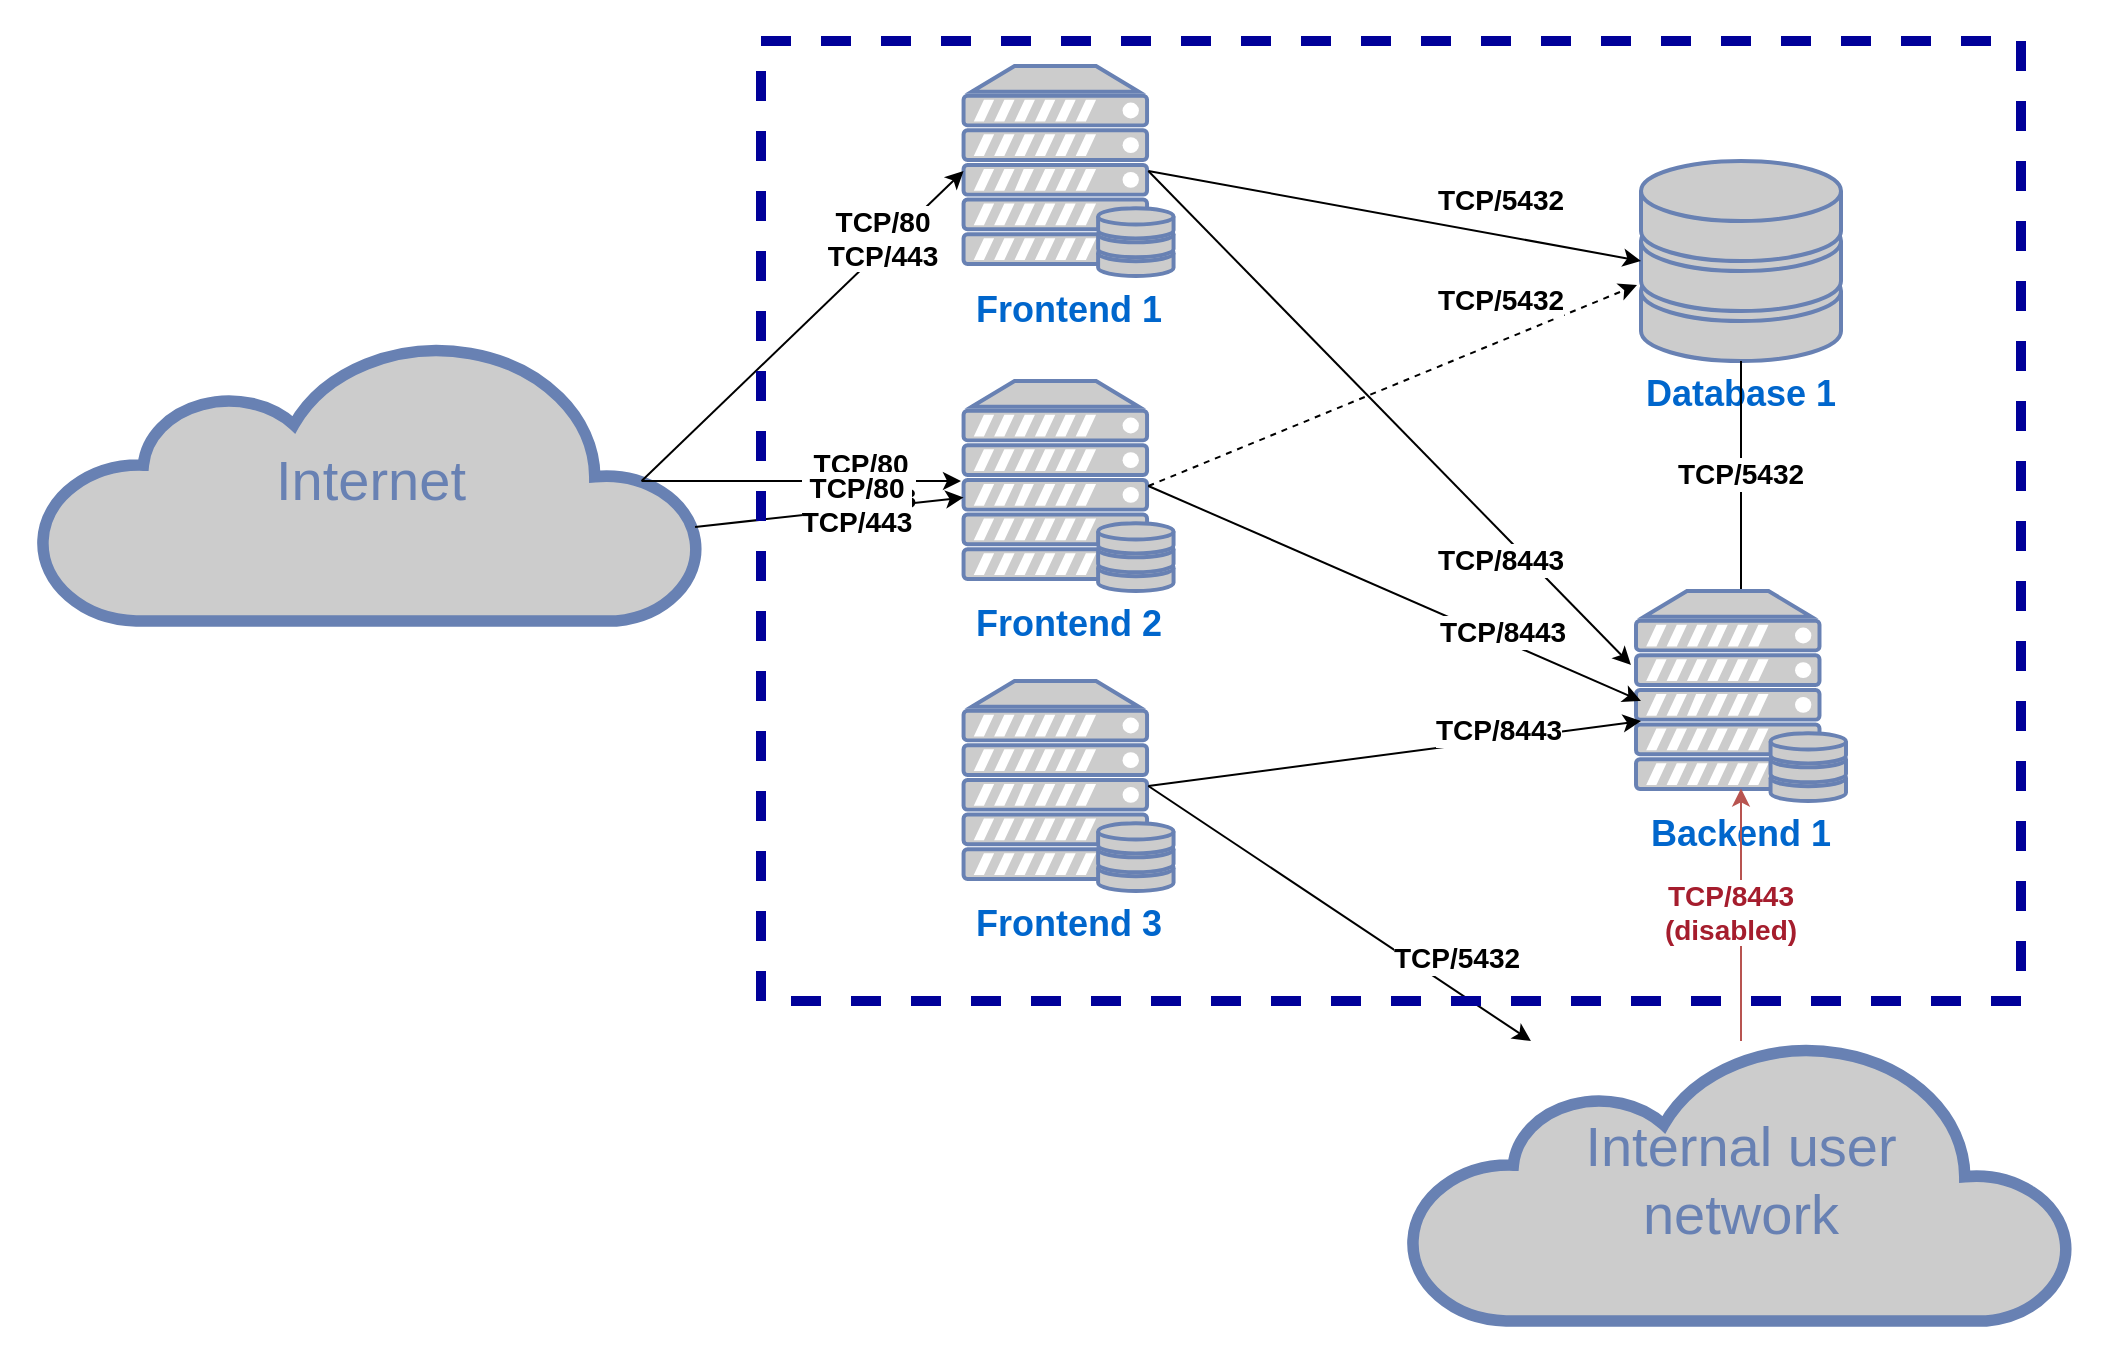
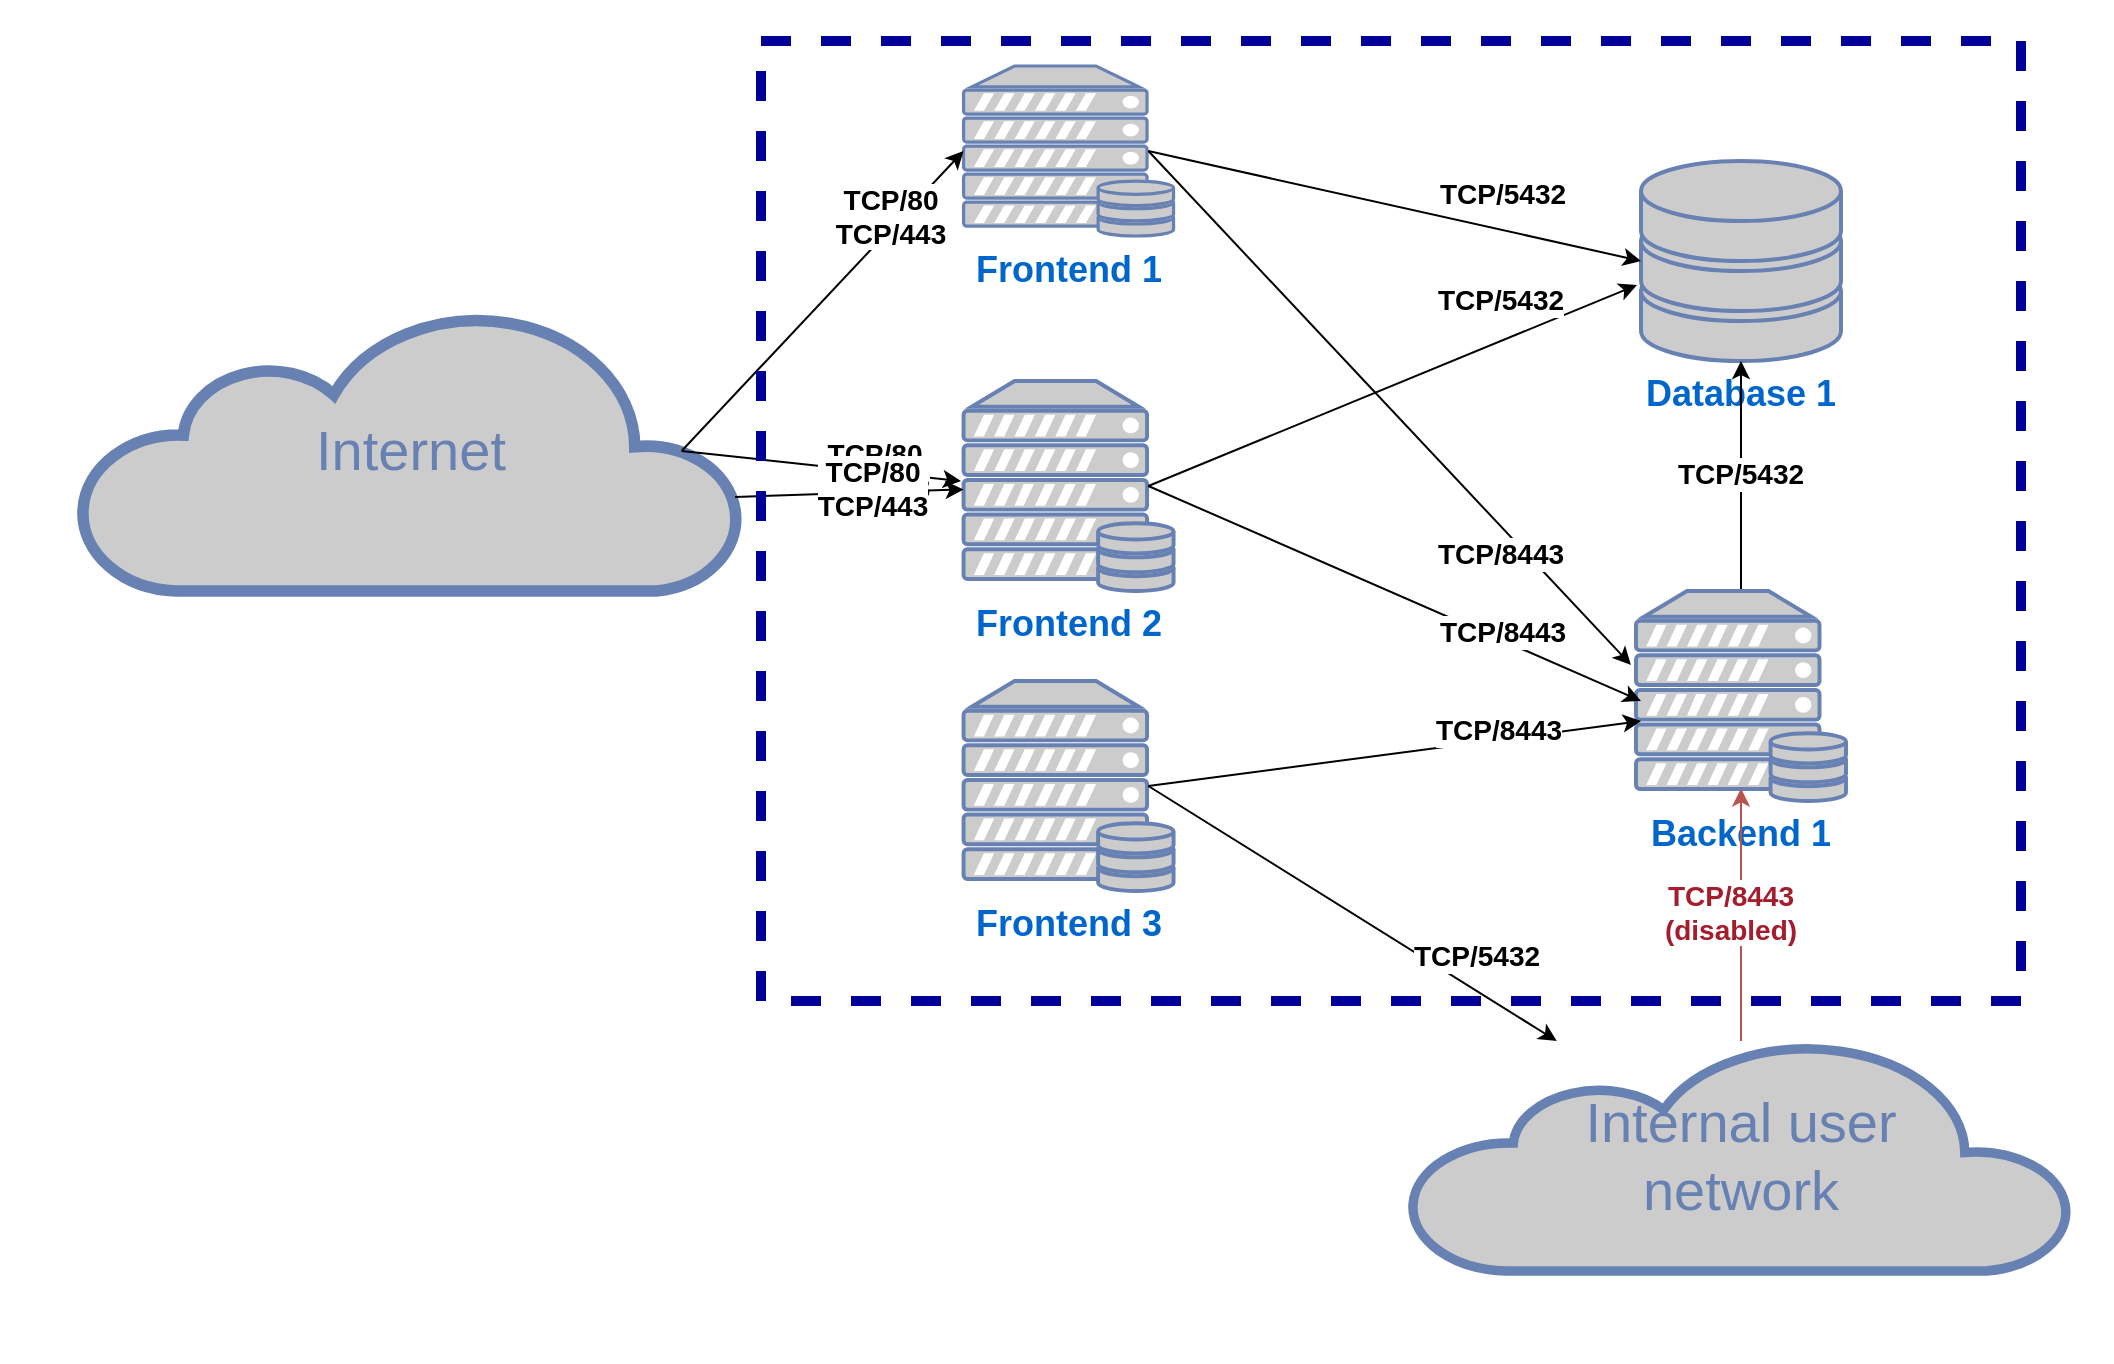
(1069, 171) -> (1069, 151)
(1502, 340) -> (1502, 340)
(1741, 369) -> (1741, 376)
(371, 481) -> (411, 451)
(1741, 1181) -> (1741, 1156)
